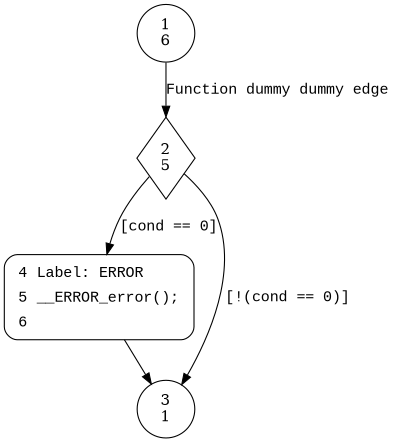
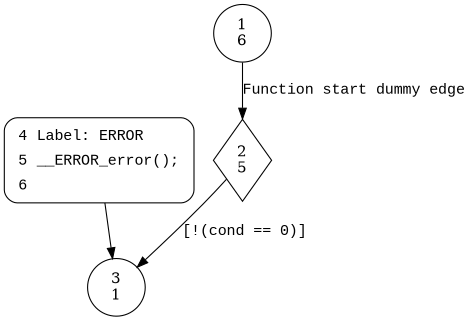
(278, 90) -> (354, 90)
(126, 208) -> none
